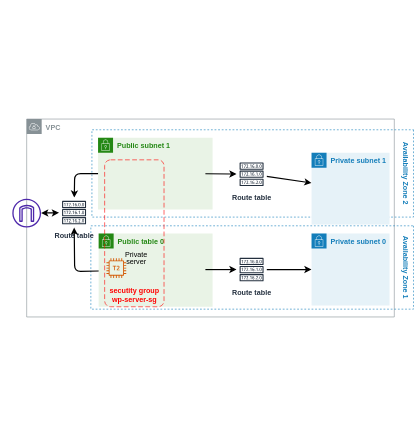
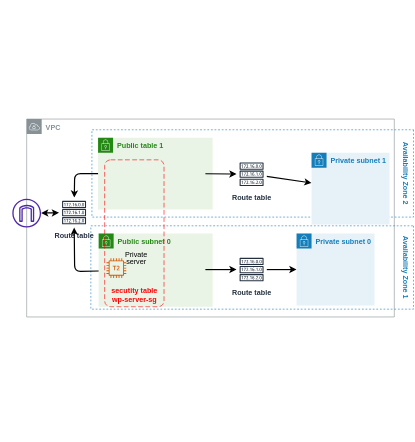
(144, 146) -> (141, 146)
(141, 242) -> (144, 242)
(351, 270) -> (336, 270)
(135, 295) -> (135, 295)
